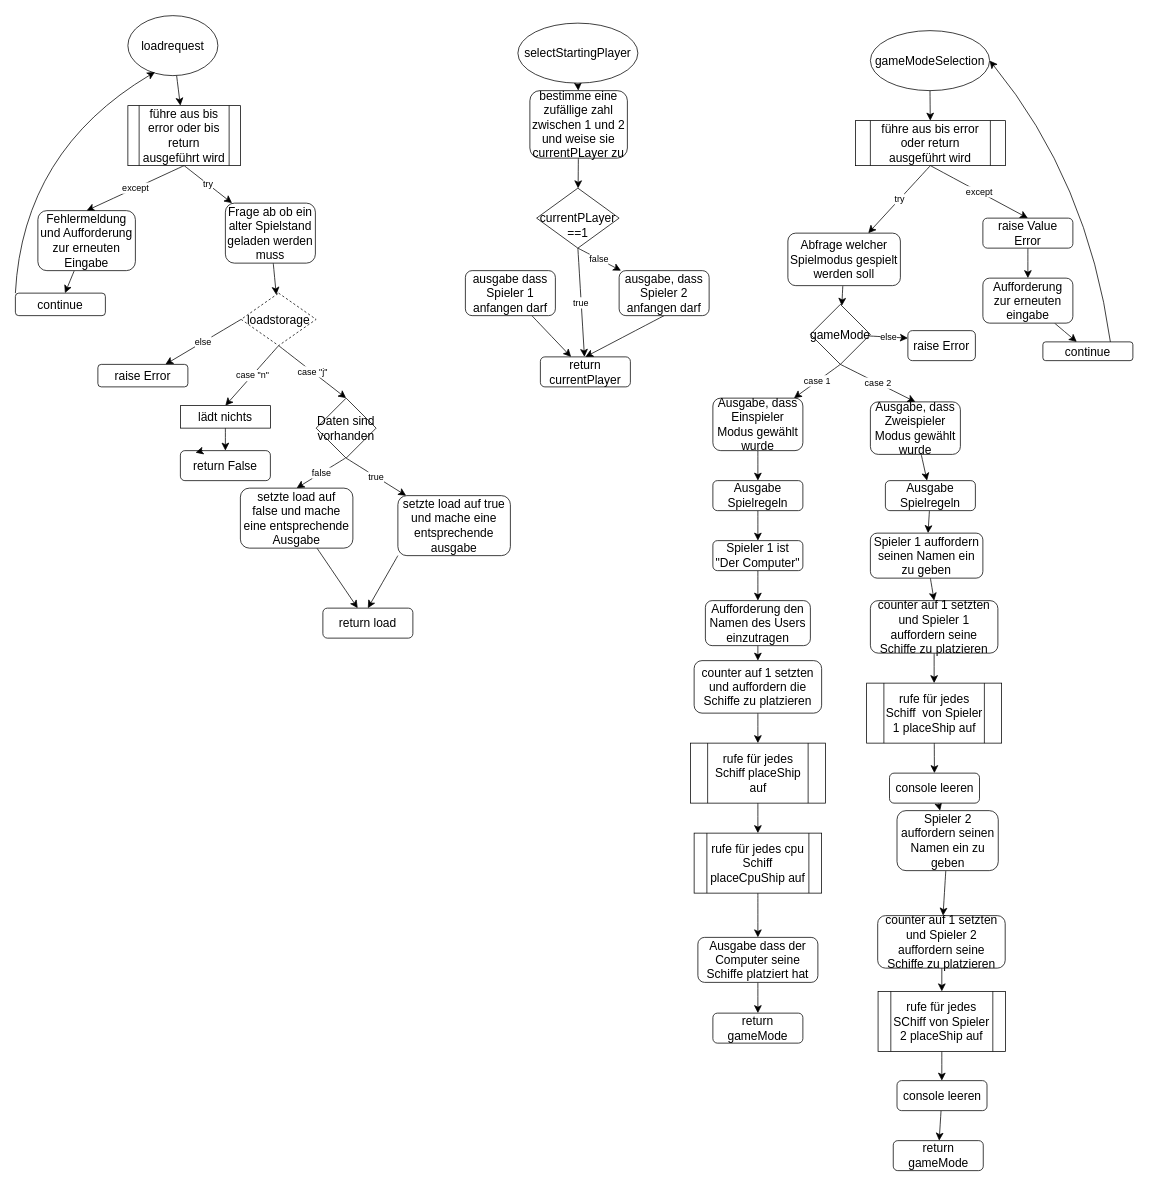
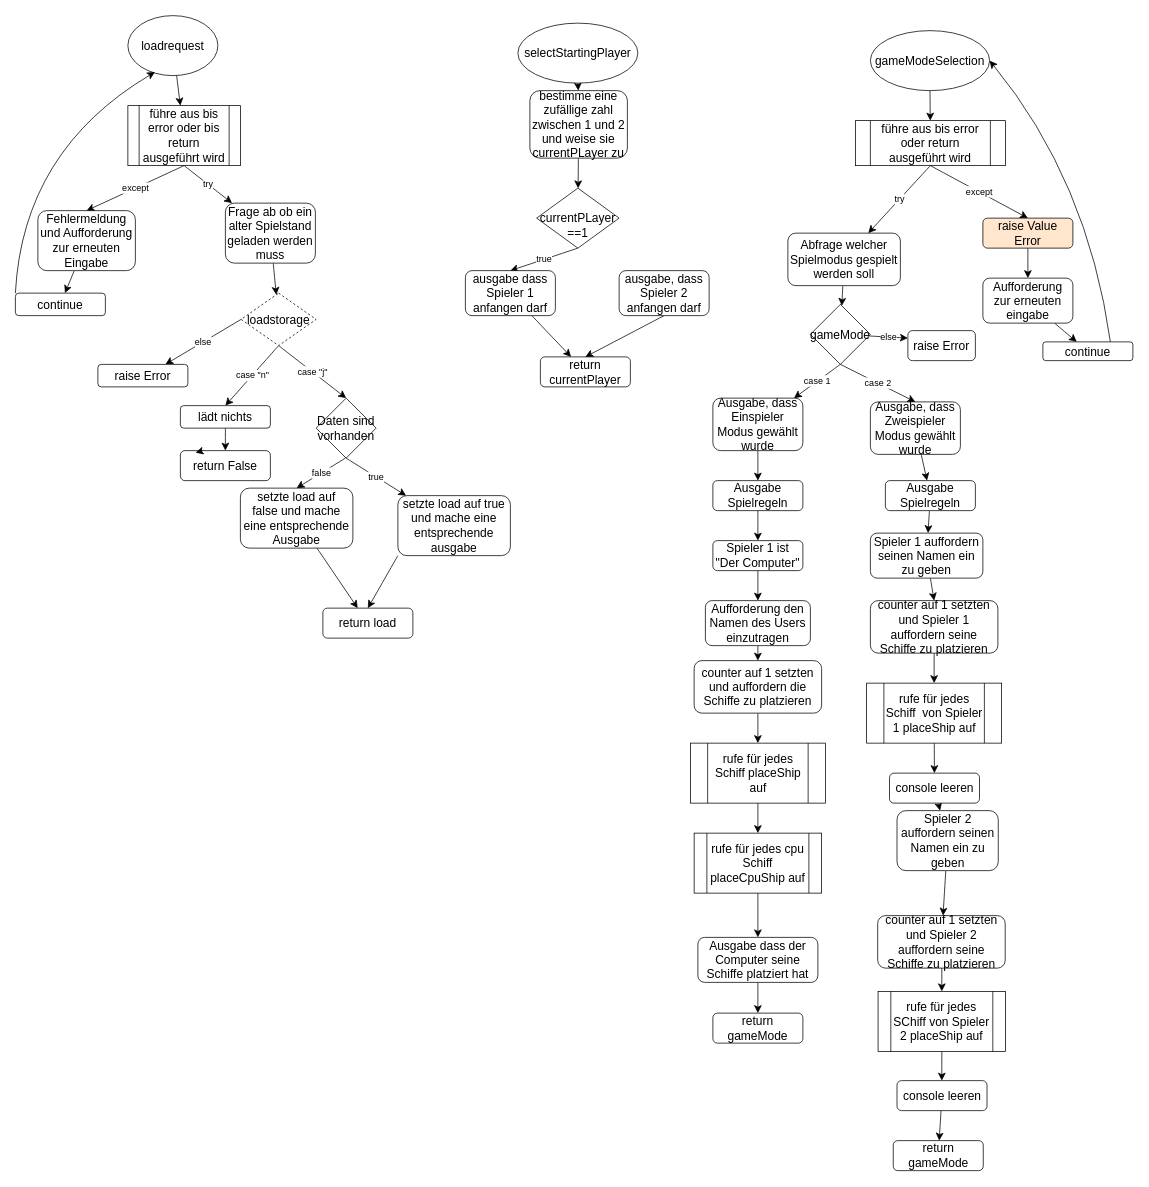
(1028, 233) -> (1028, 233)
(598, 259) -> none
(581, 300) -> (545, 259)
(225, 417) -> (225, 417)
